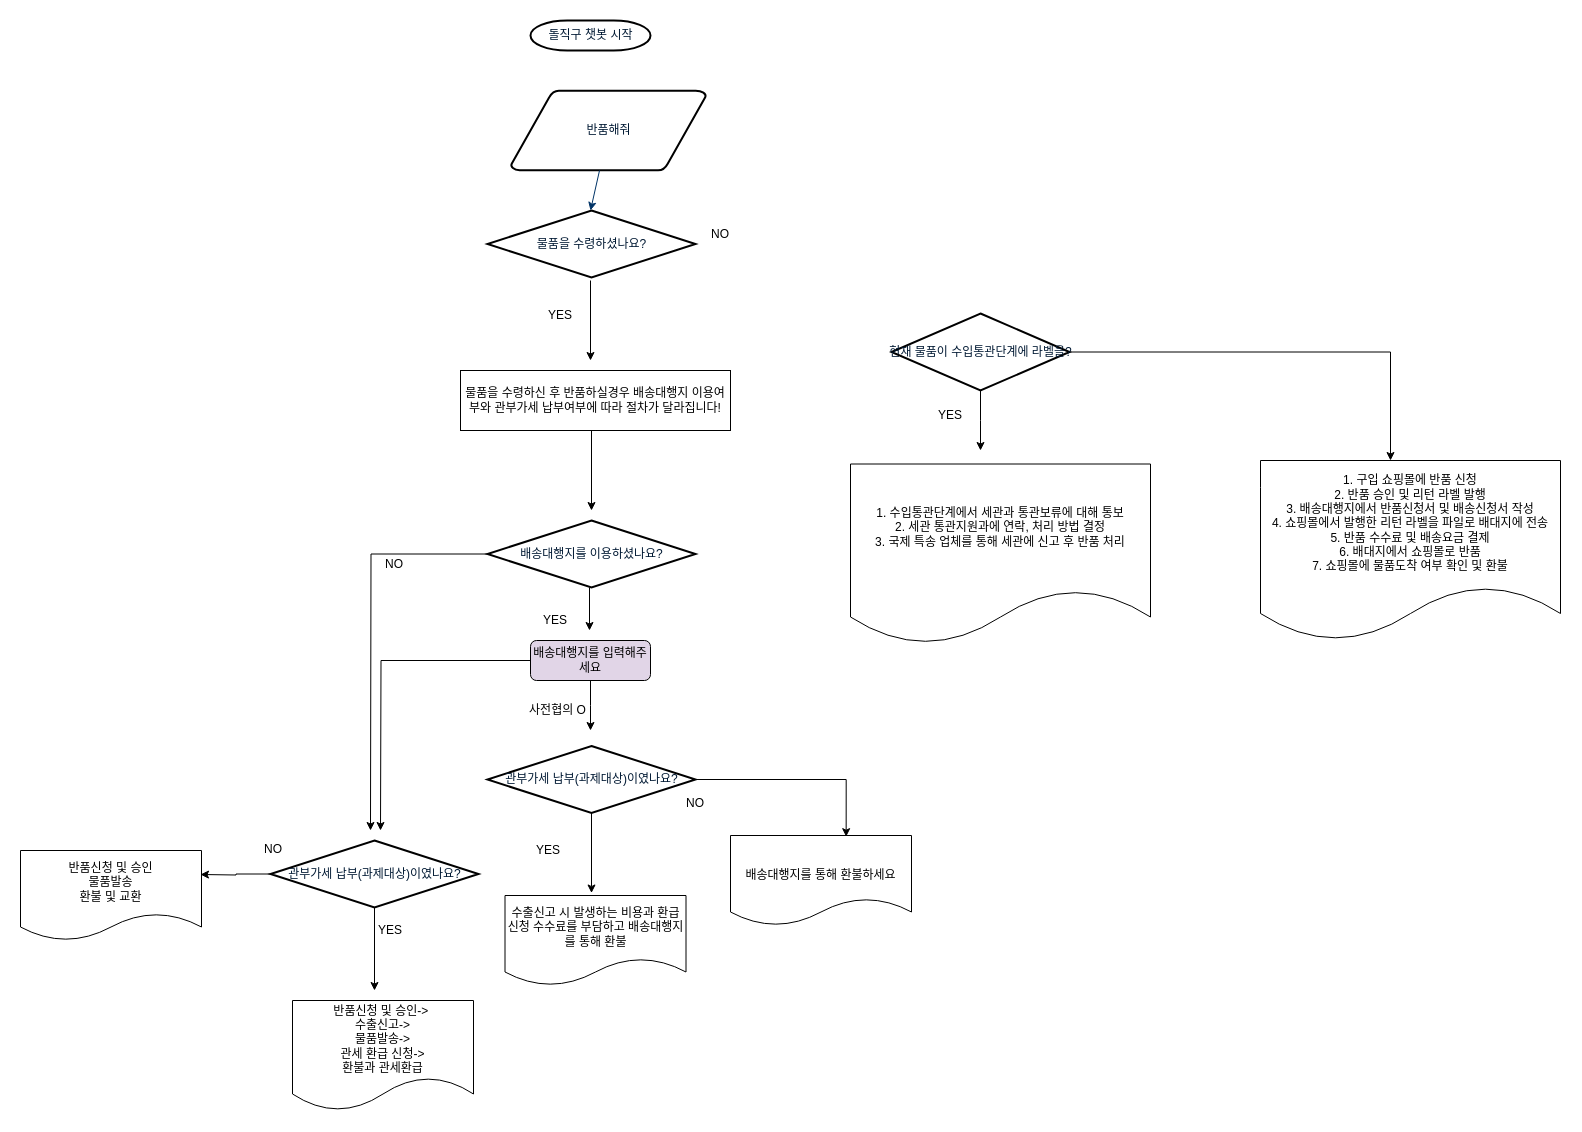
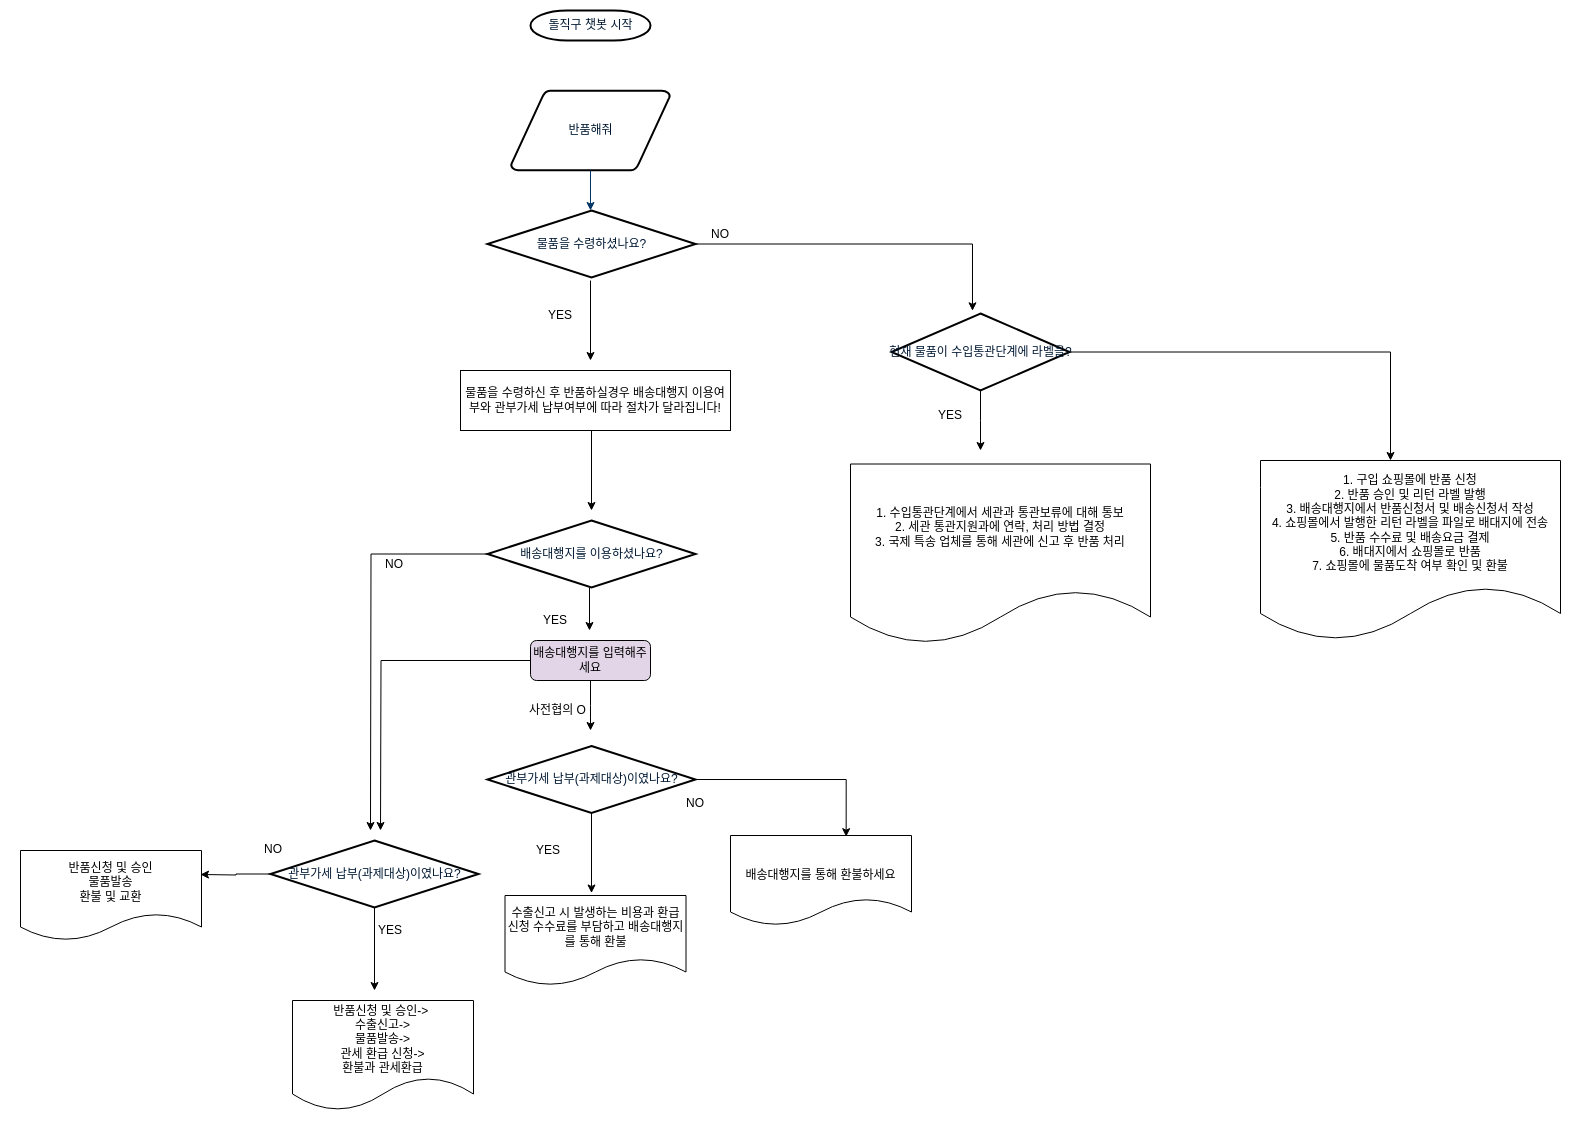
(591, 36) -> (591, 26)
(609, 131) -> (591, 131)
none -> (865, 244)
